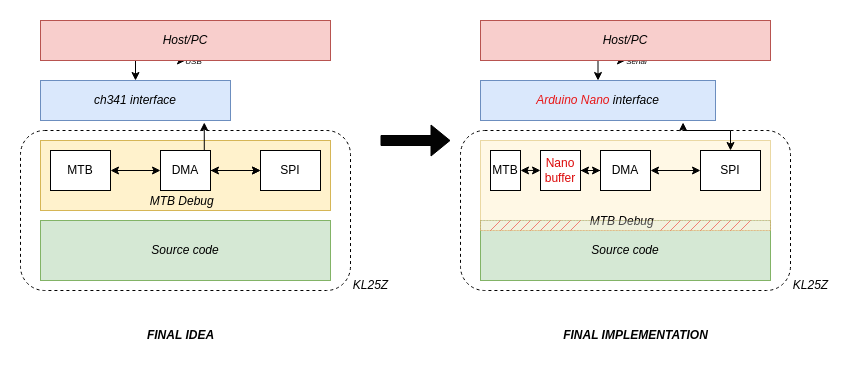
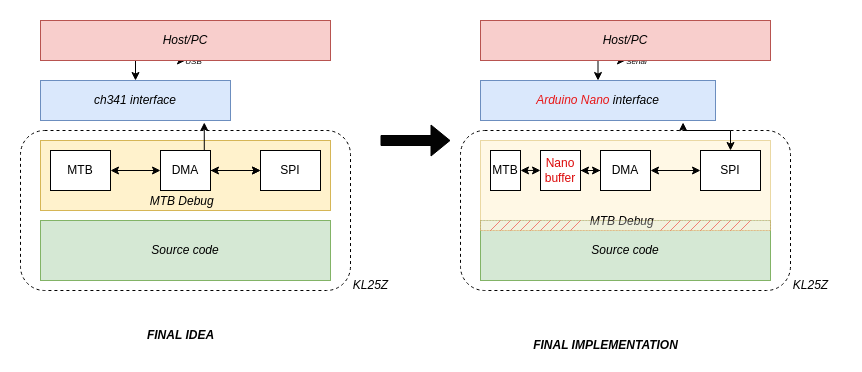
(636, 336) -> (606, 346)
